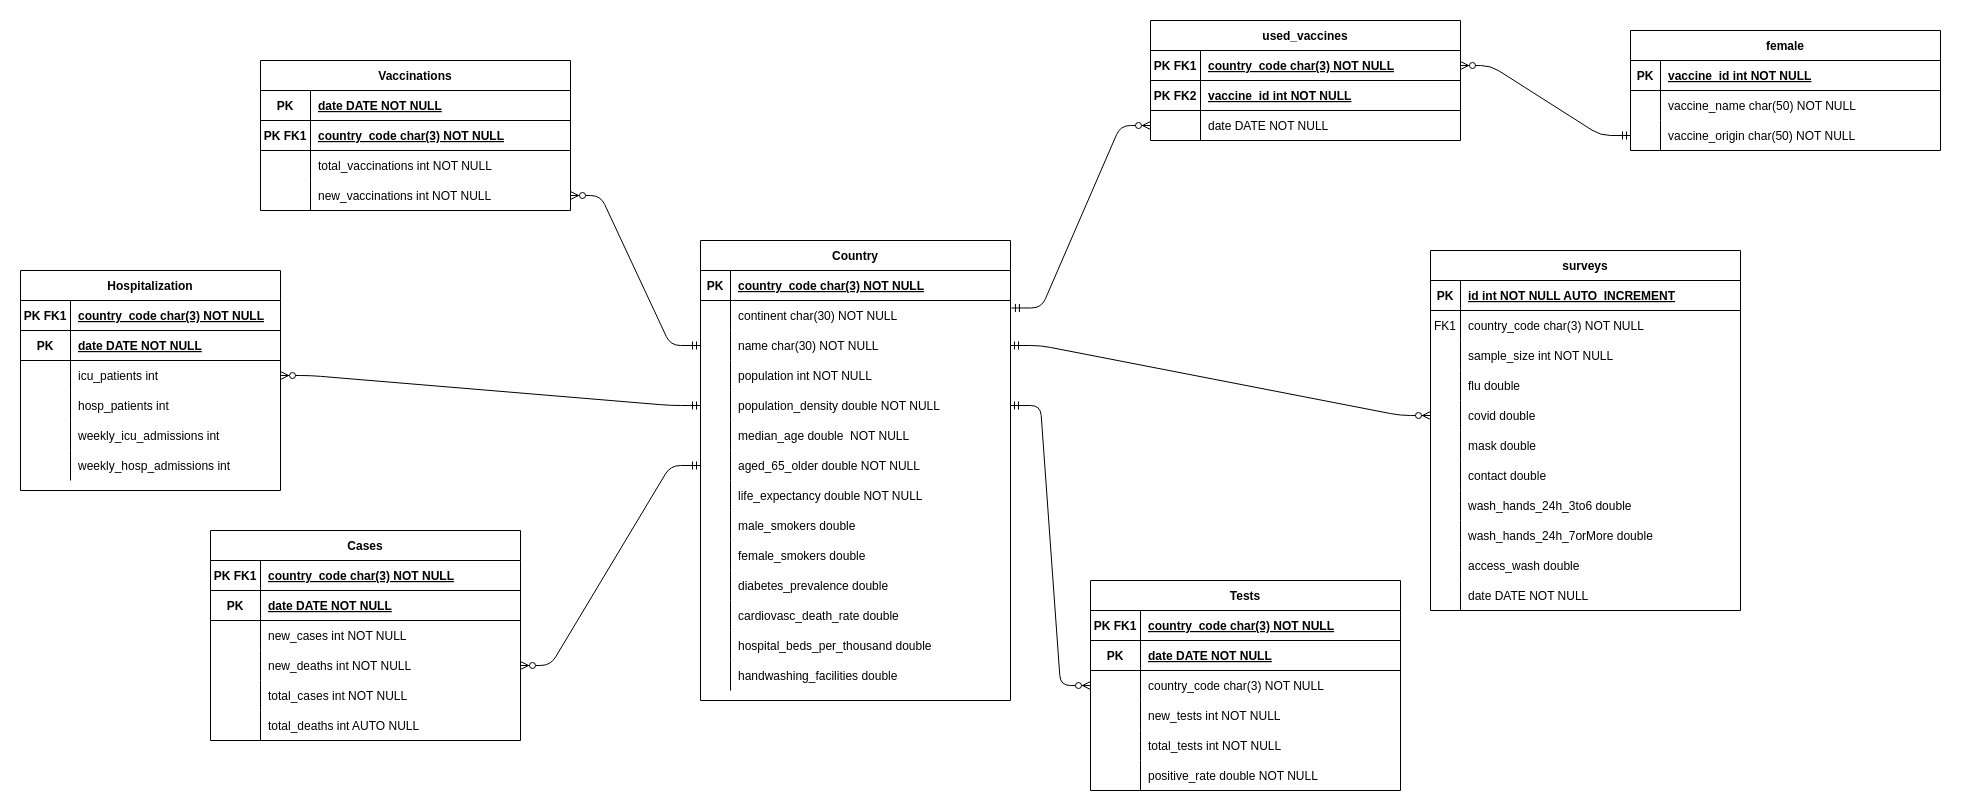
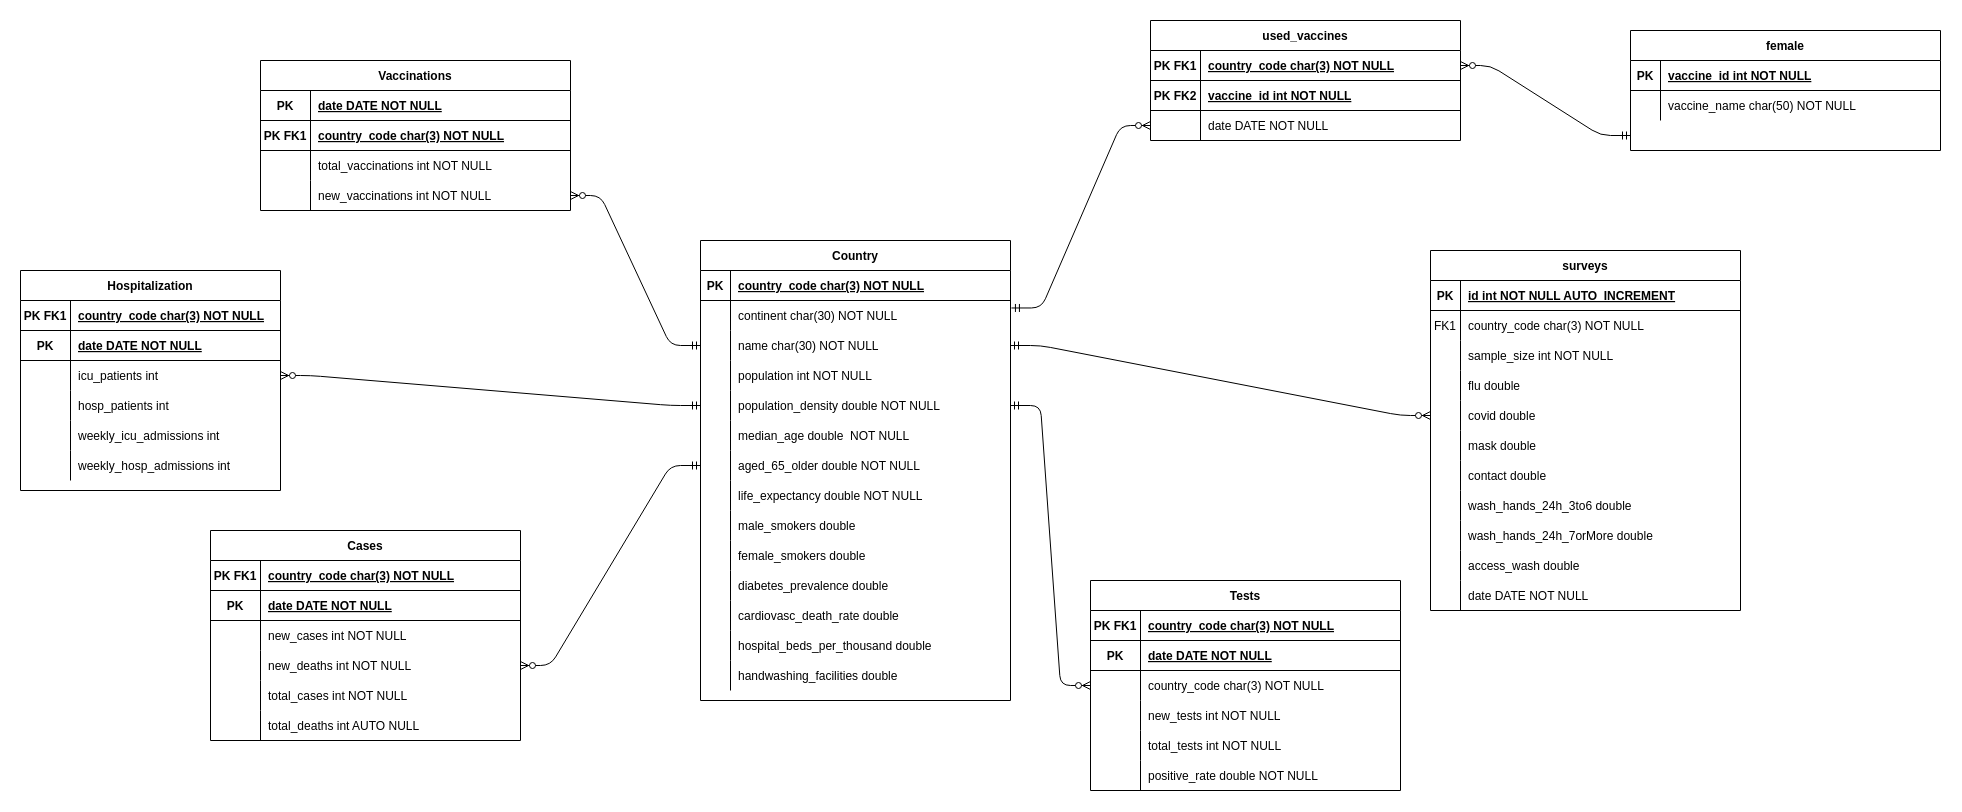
(1801, 136) -> none
